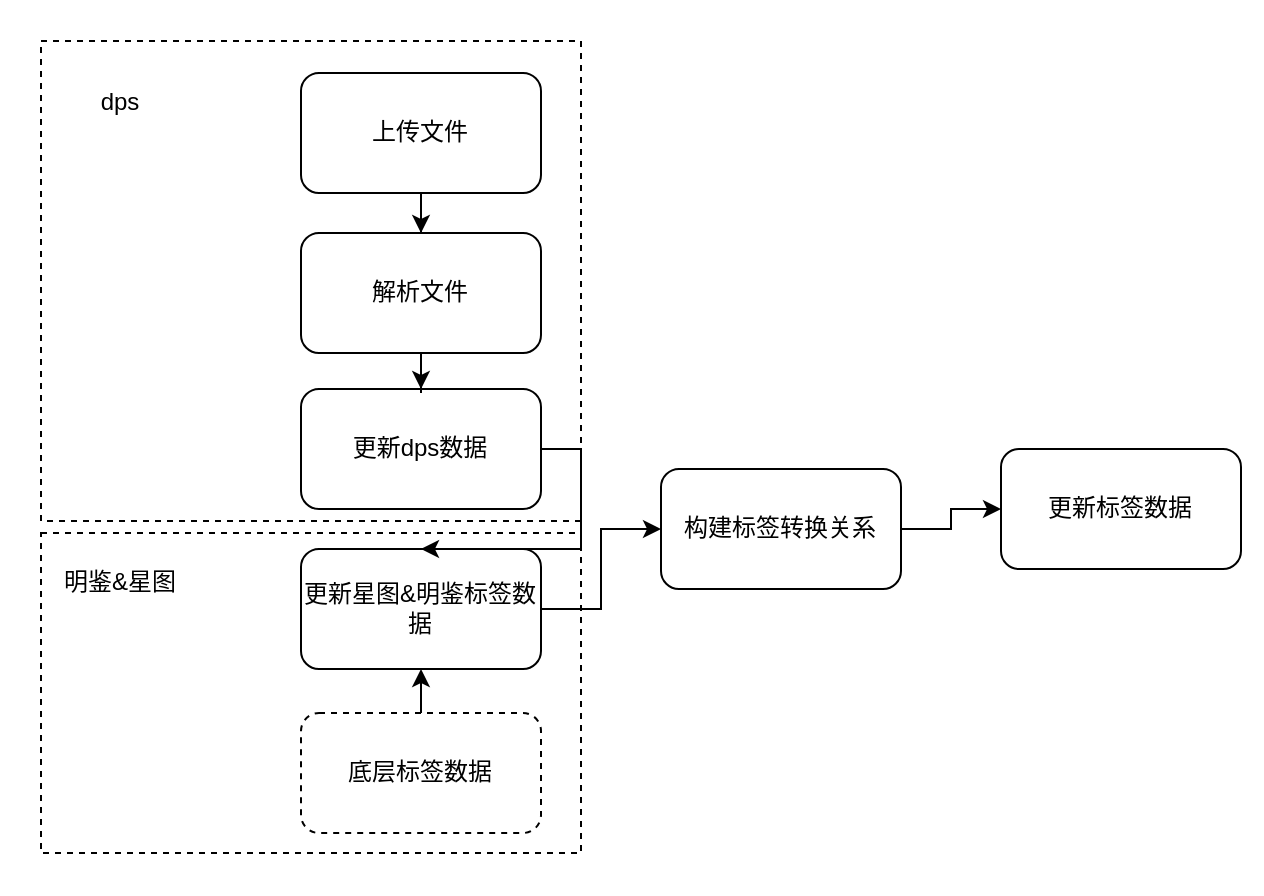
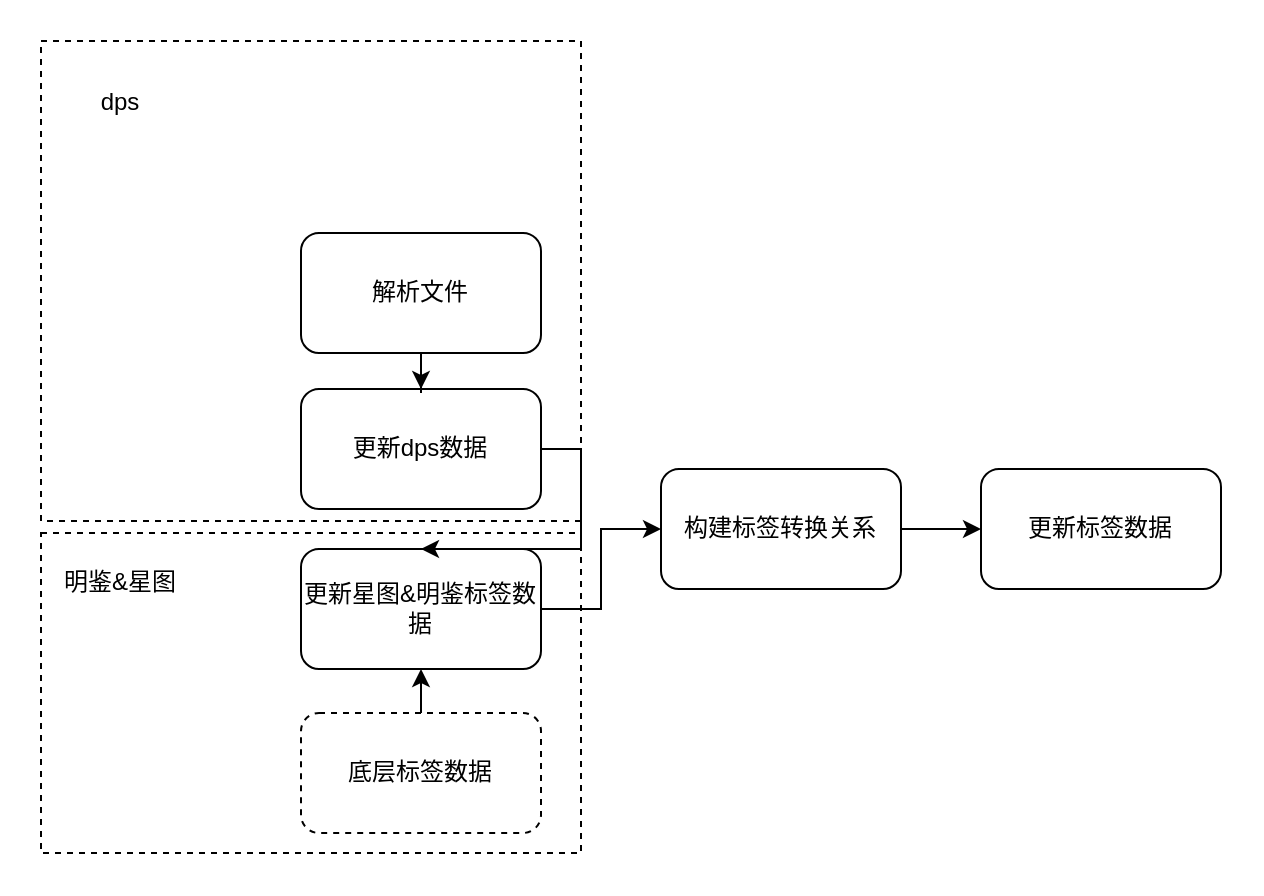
(421, 133) -> none
(421, 220) -> none
(1121, 509) -> (1101, 529)
